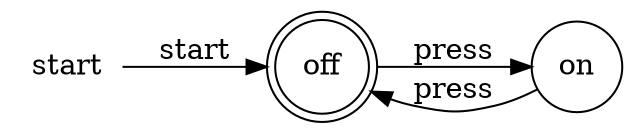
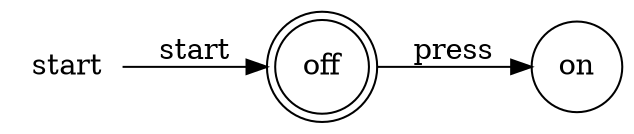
(465, 111) -> none
